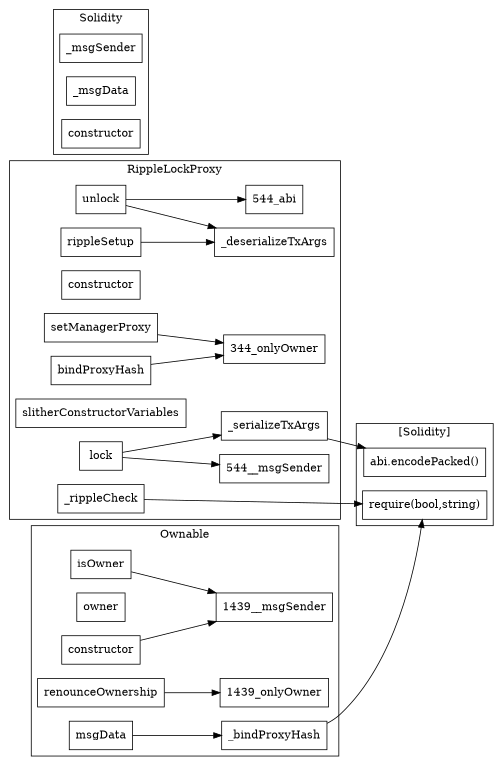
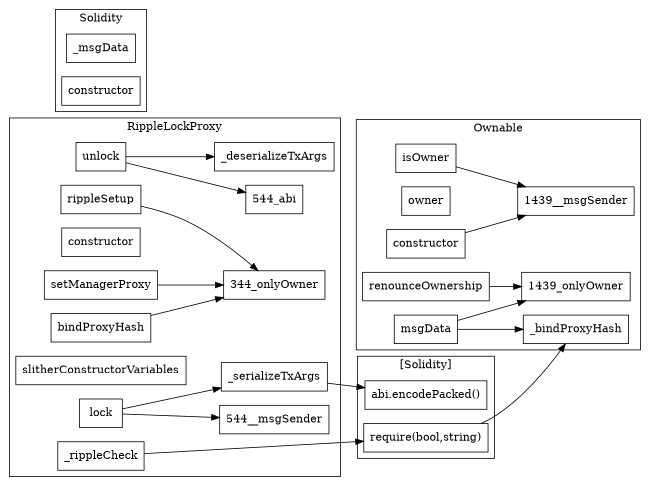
(101, 48) -> none
(174, 242) -> (200, 228)
none -> (488, 312)
(392, 635) -> (525, 392)
